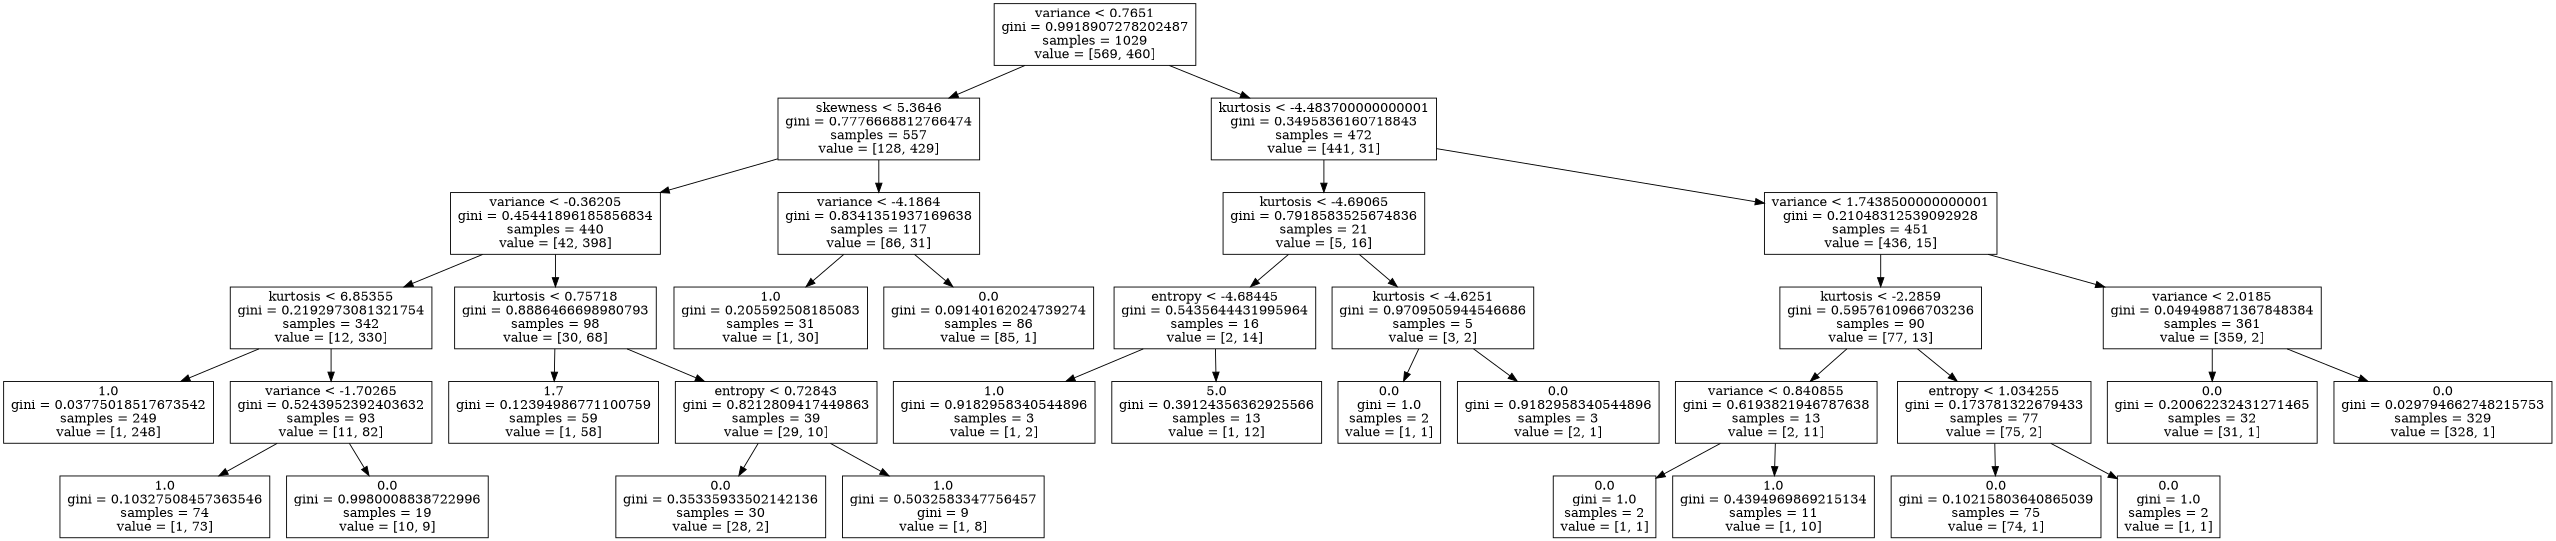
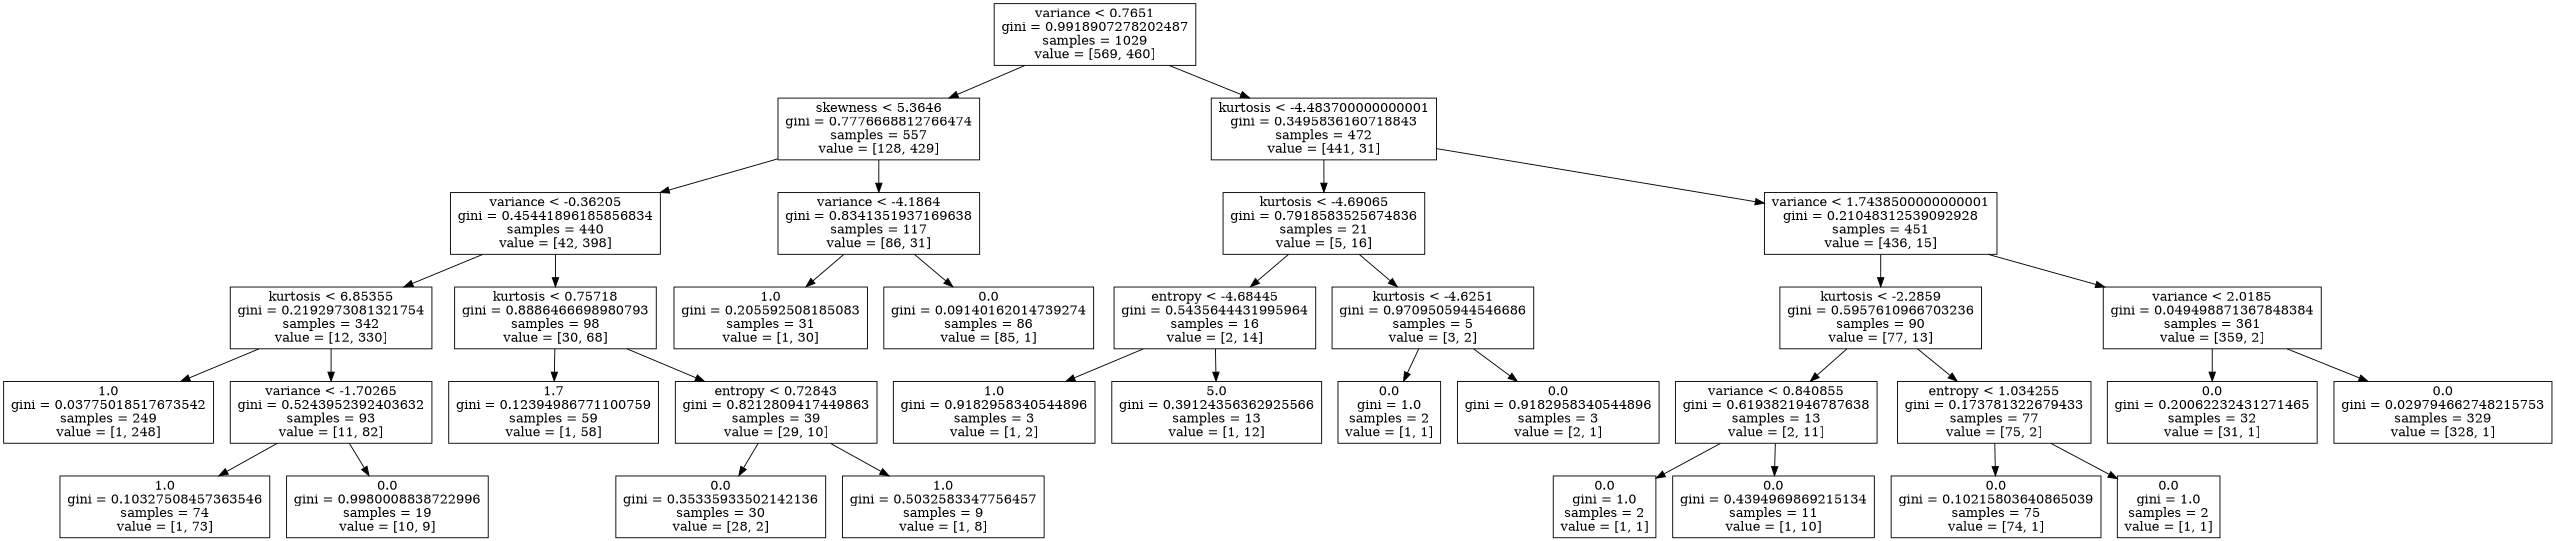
(989, 318) -> (989, 318)
(943, 507) -> (943, 507)
(1774, 507) -> (1774, 507)
